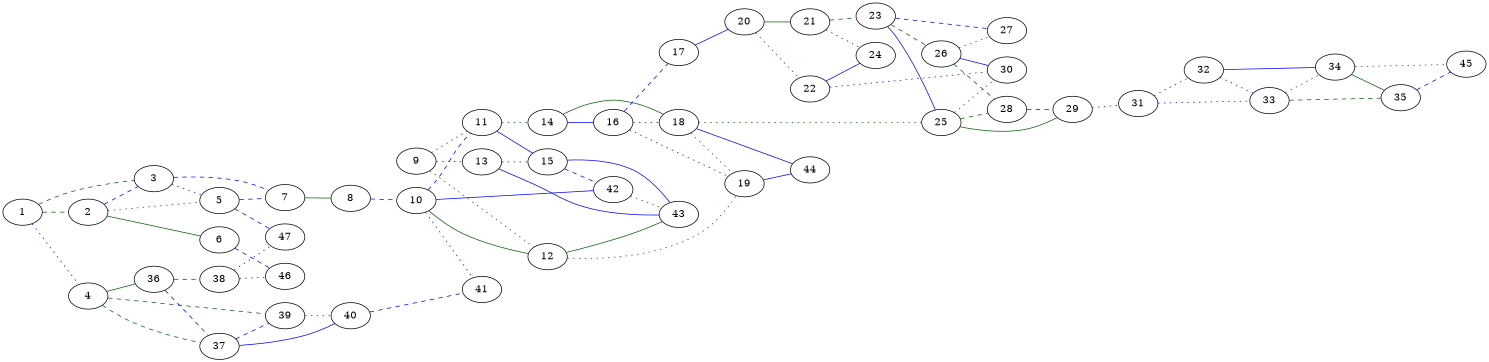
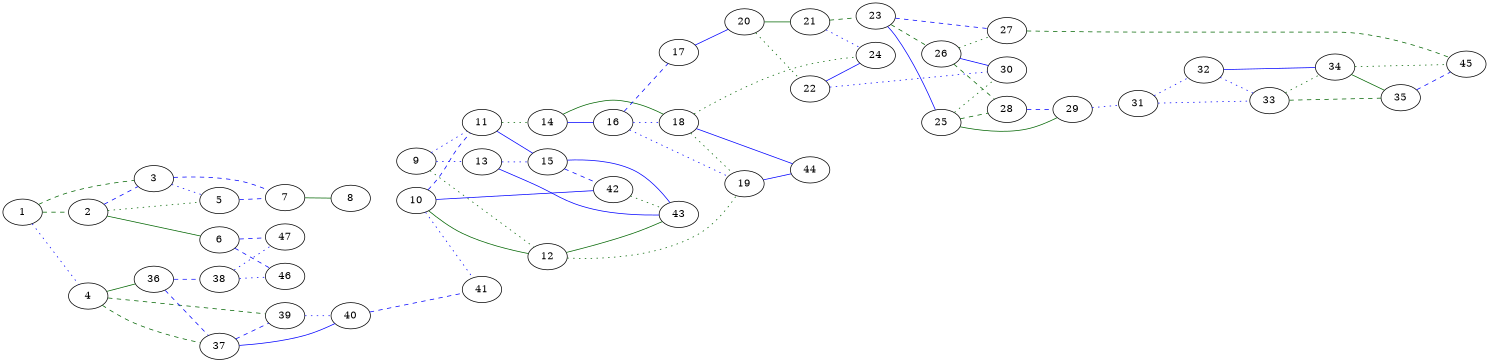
none -> (1240, 32)
(810, 122) -> (772, 76)
(384, 199) -> none
(252, 219) -> (252, 238)
